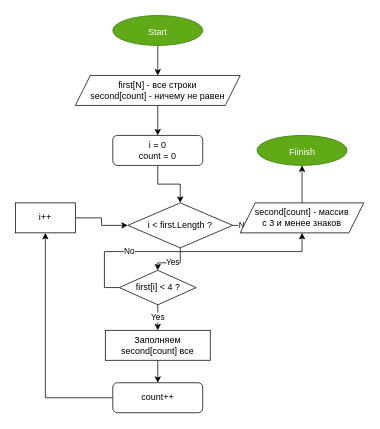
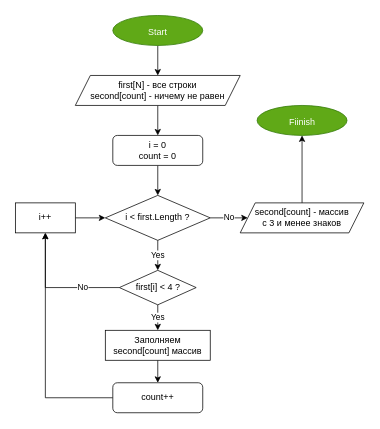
(302, 150) -> (302, 120)
(180, 225) -> (158, 218)
(186, 252) -> (77, 288)
(158, 345) -> (158, 345)
